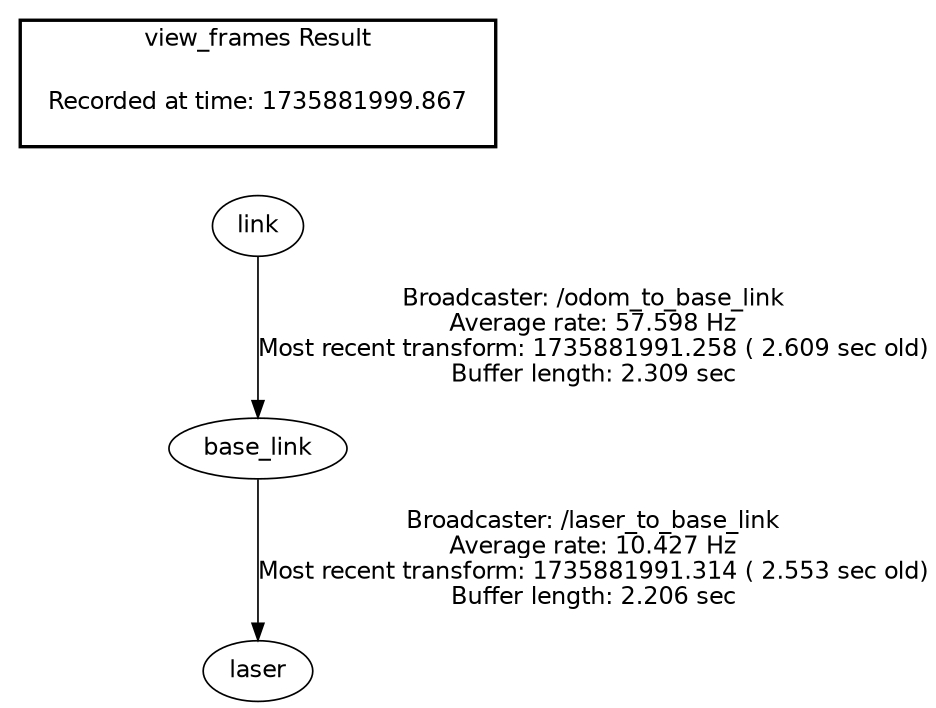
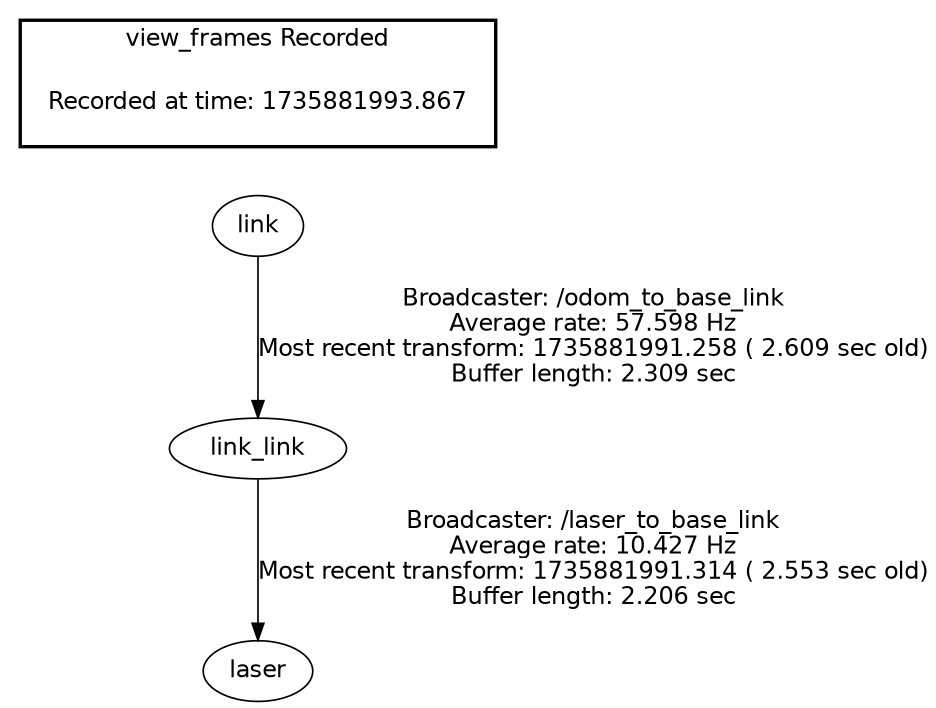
(258, 40) -> (258, 40)
(258, 103) -> (258, 103)
(258, 449) -> (258, 449)
